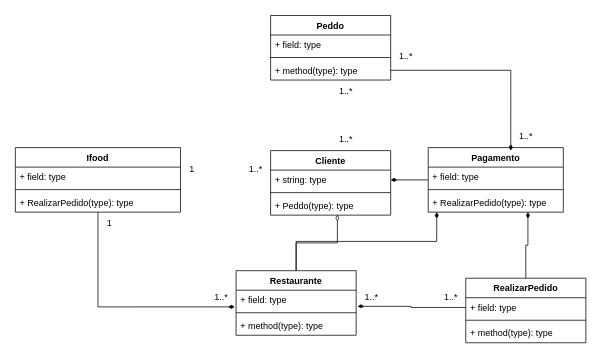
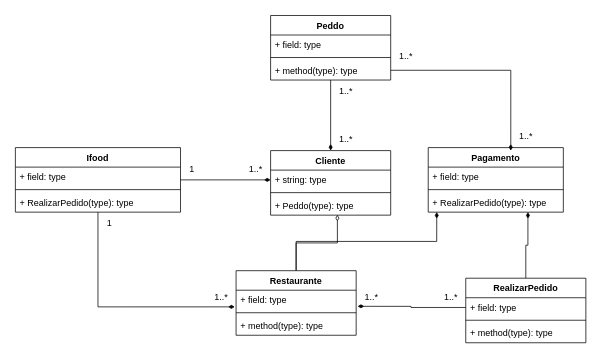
none -> (330, 112)
none -> (263, 180)
(397, 180) -> none
